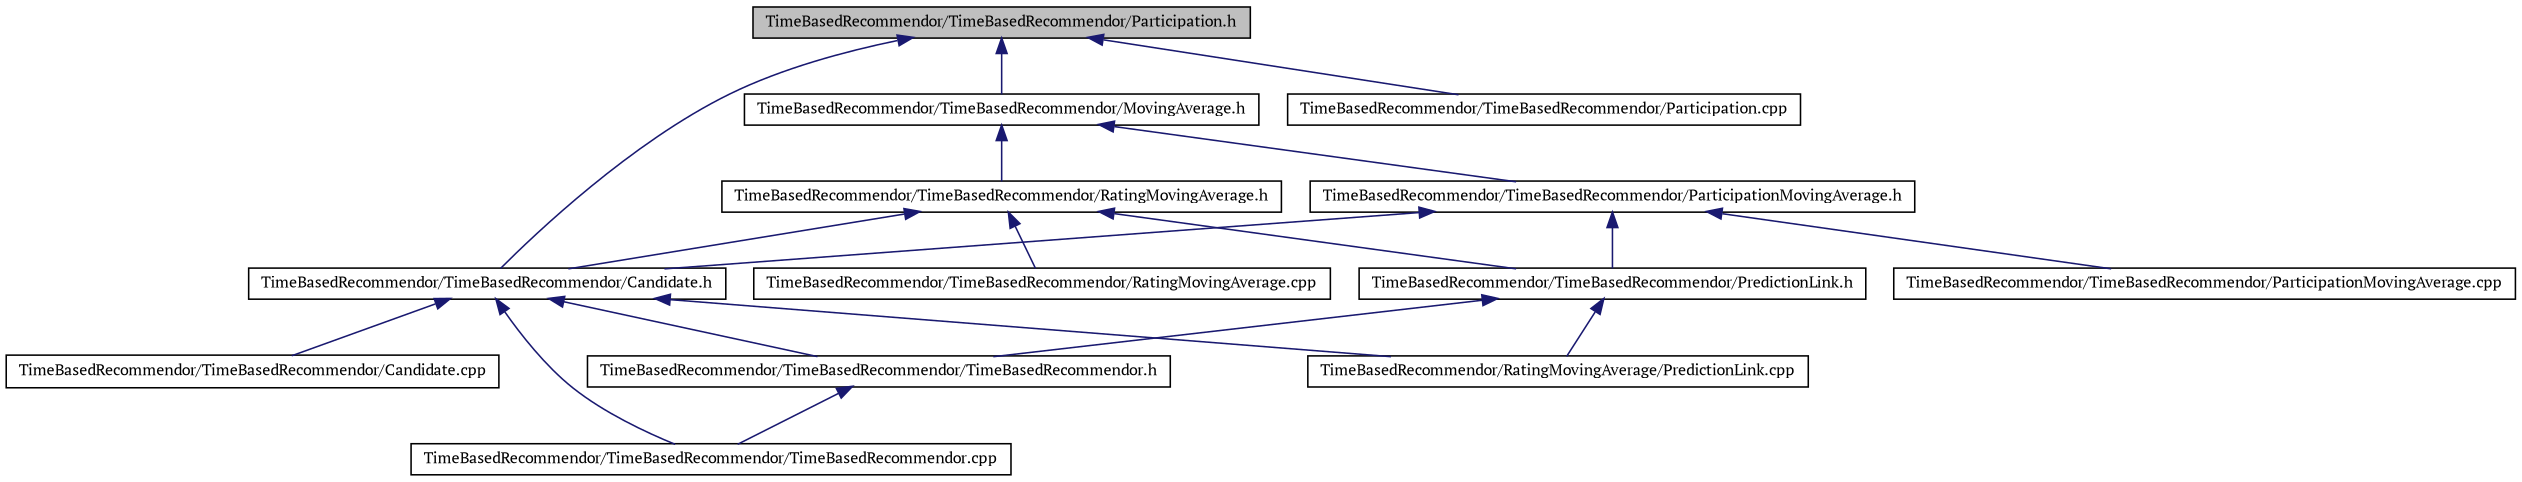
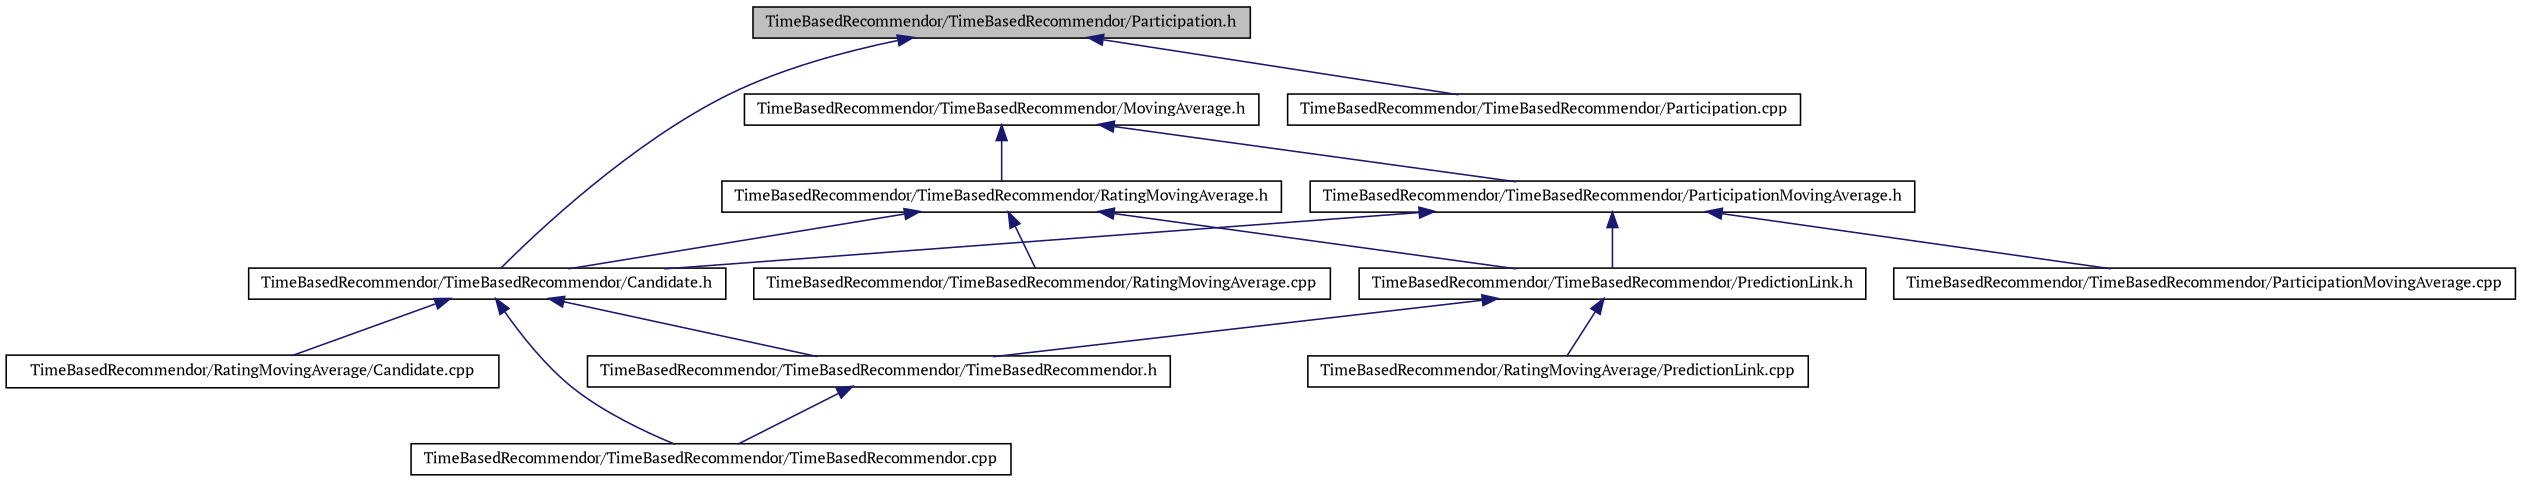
(1002, 74) -> none
(1031, 328) -> none
(253, 371) -> (253, 371)
